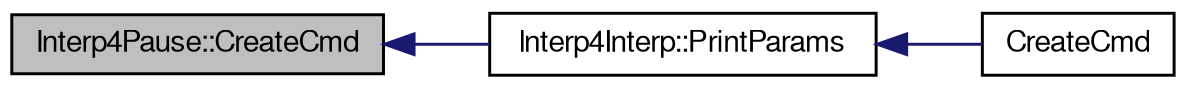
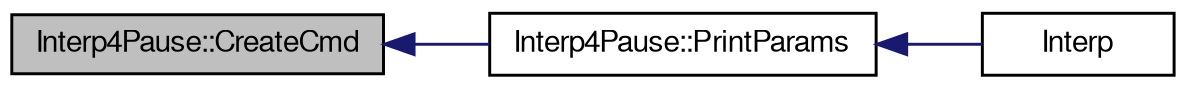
(683, 44) -> (683, 44)
(1078, 44) -> (1078, 44)
